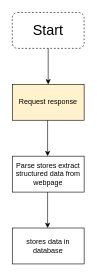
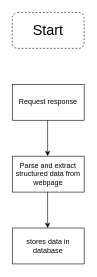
(48, 78) -> none
(48, 102) -> (48, 102)
(48, 174) -> (48, 174)
